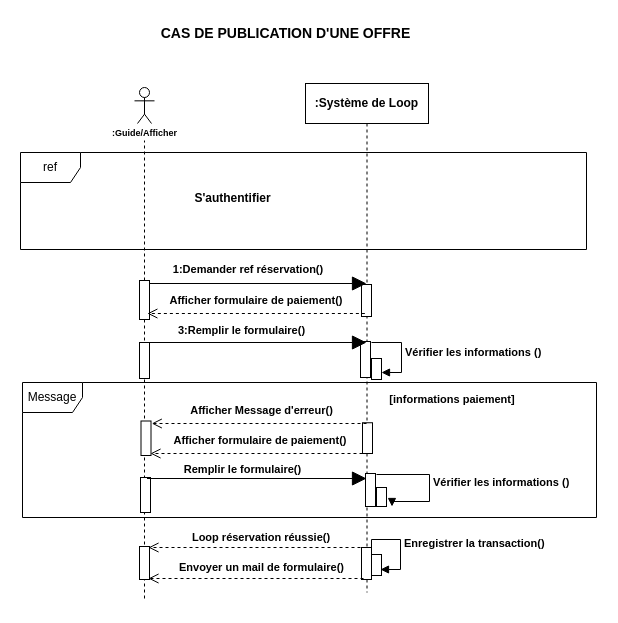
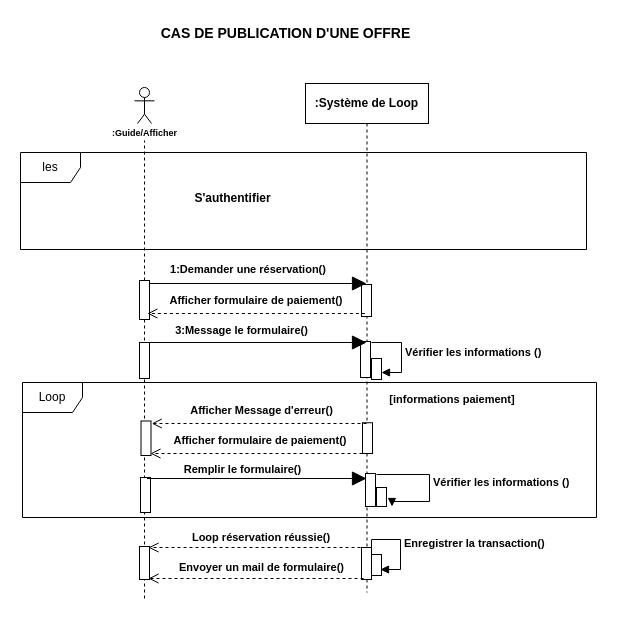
(51, 168) -> (51, 168)
(249, 270) -> (249, 270)
(242, 331) -> (242, 331)
(53, 398) -> (53, 398)
